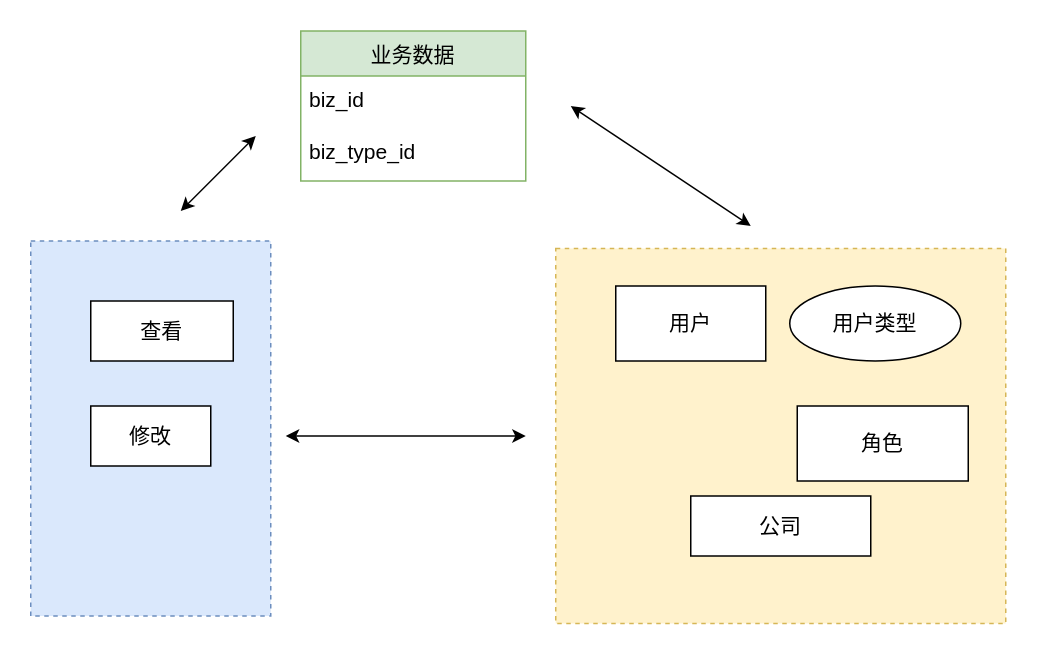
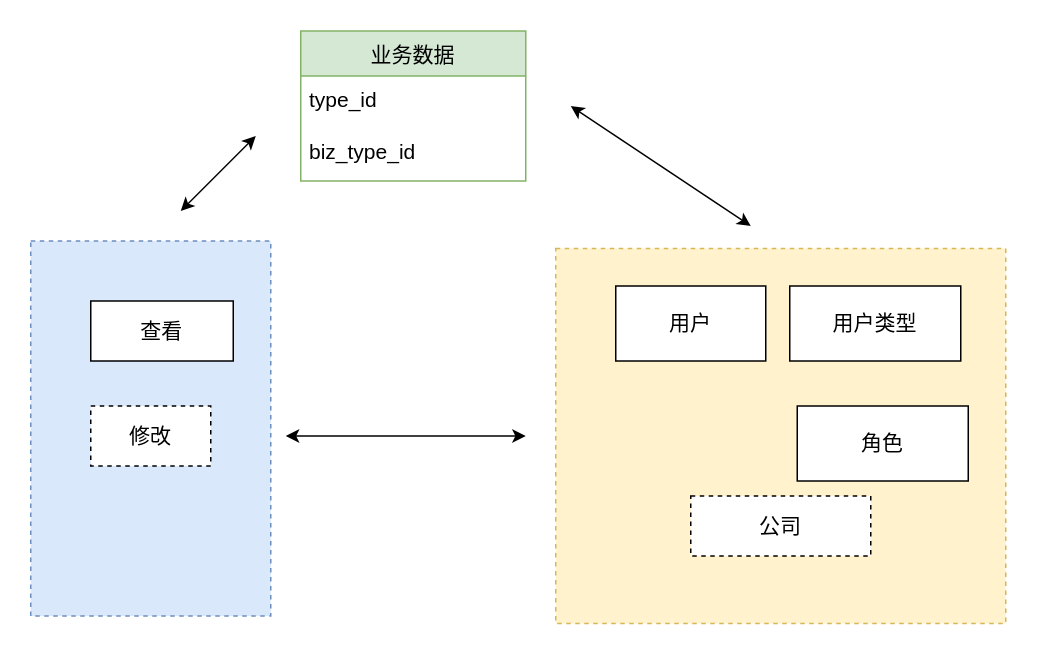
(339, 100) -> (347, 100)
(875, 323) -> (875, 323)
(151, 436) -> (151, 436)
(781, 526) -> (781, 526)
